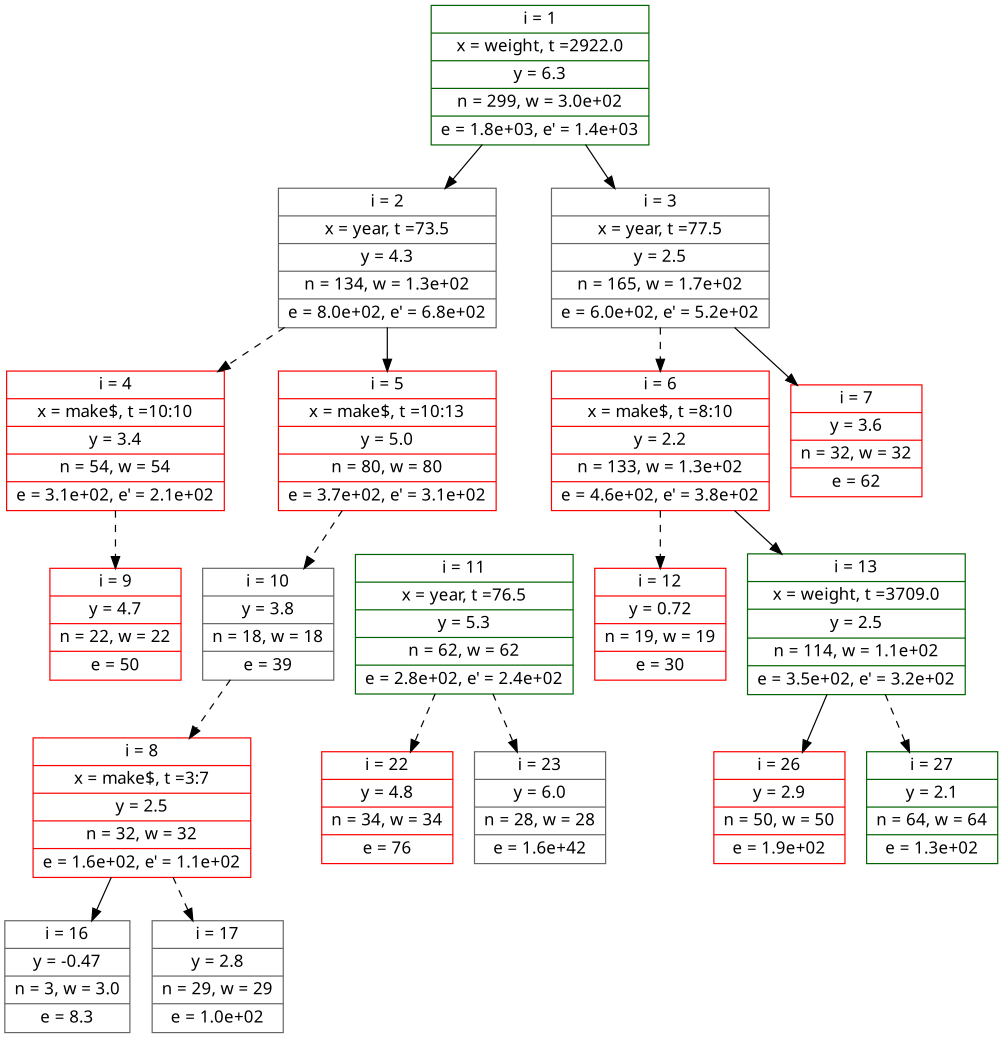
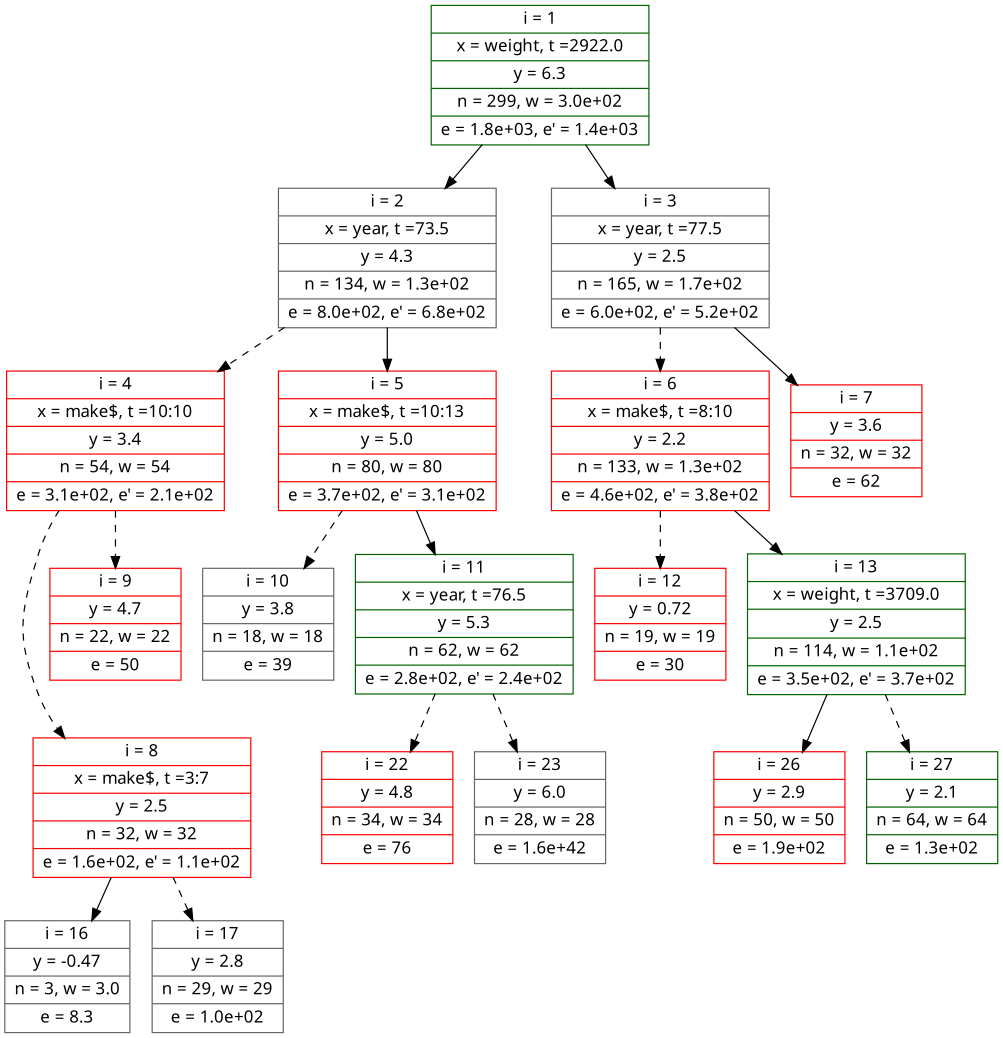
none -> (423, 527)
(856, 680) -> (856, 680)
(213, 704) -> (23, 620)
